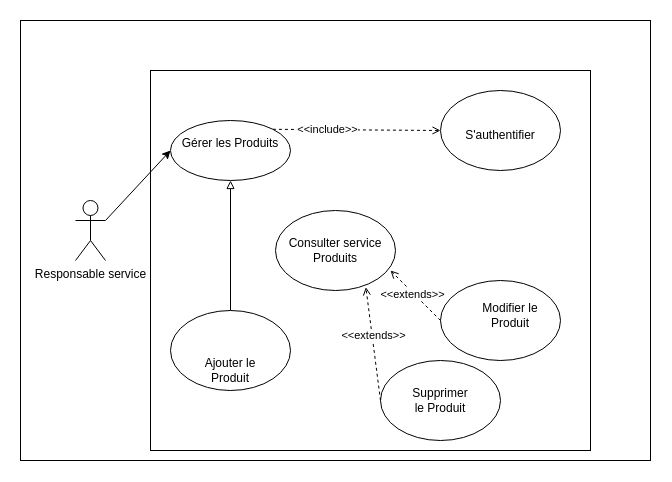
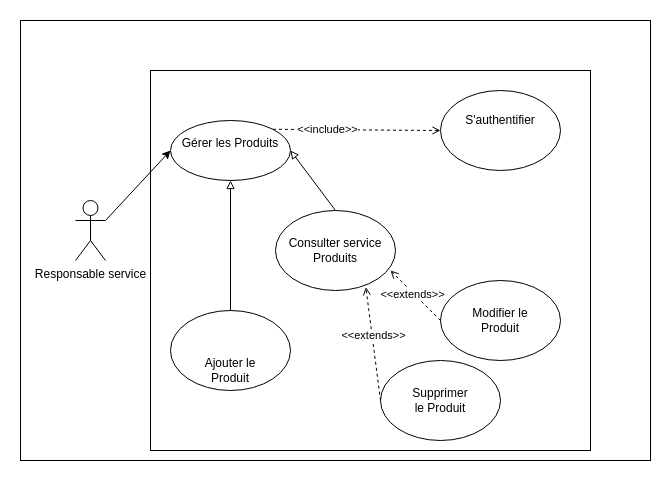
(501, 136) -> (501, 121)
none -> (315, 184)
(511, 316) -> (501, 321)
